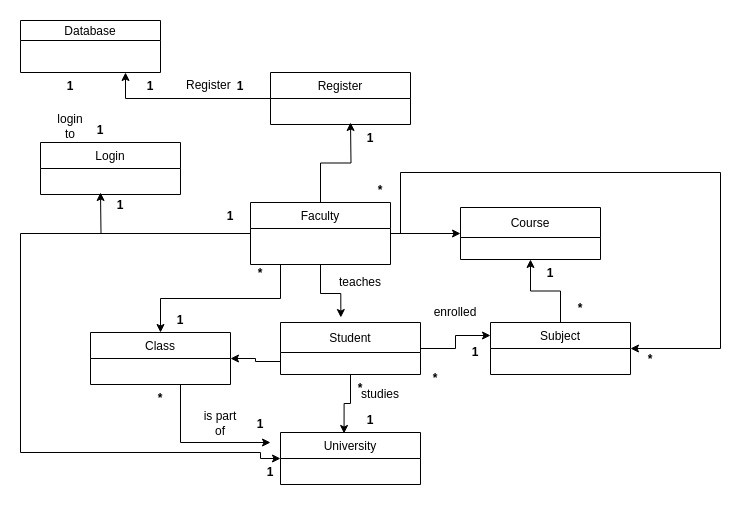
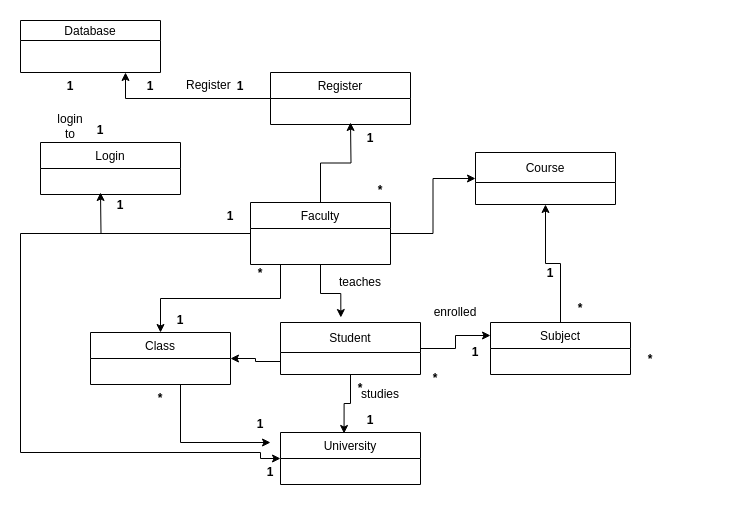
(661, 173) -> none
(531, 234) -> (546, 179)
(221, 424) -> none
